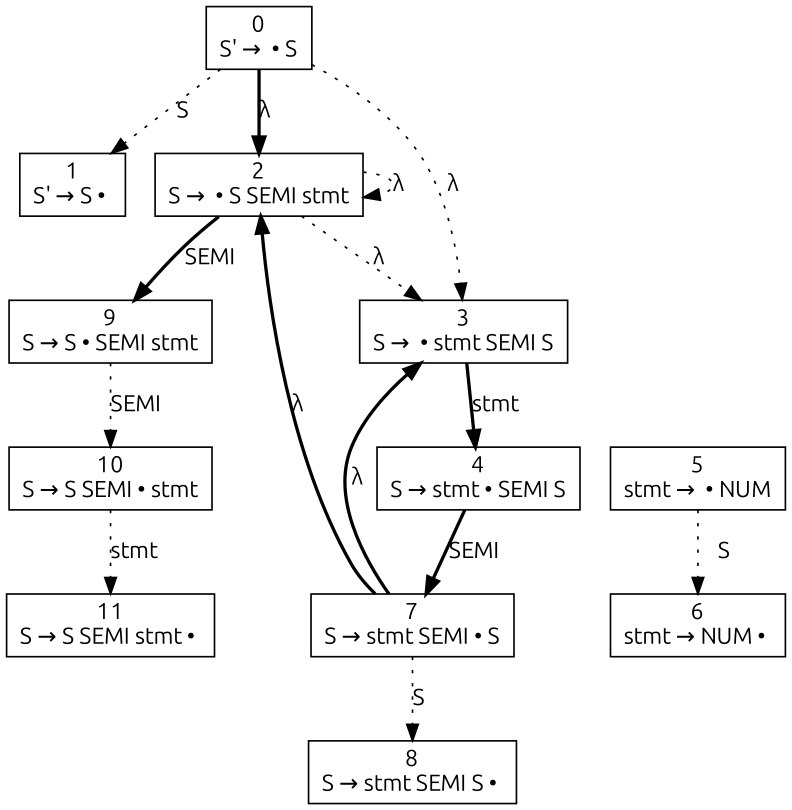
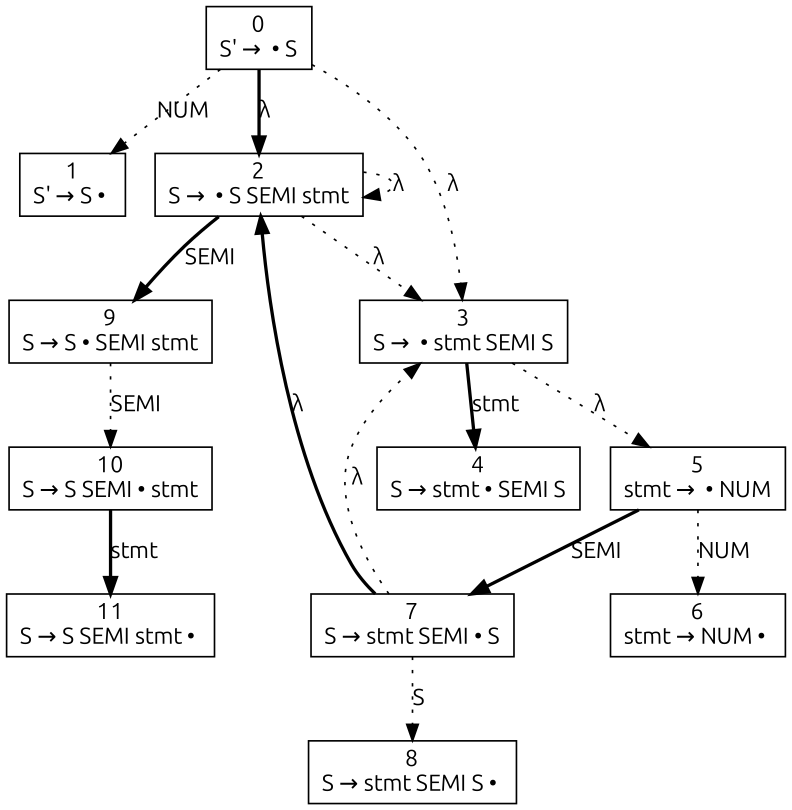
(183, 111) -> (183, 111)
none -> (574, 401)
(345, 479) -> (345, 479)
(111, 544) -> (111, 544)
(449, 544) -> (563, 548)
(724, 552) -> (724, 552)
